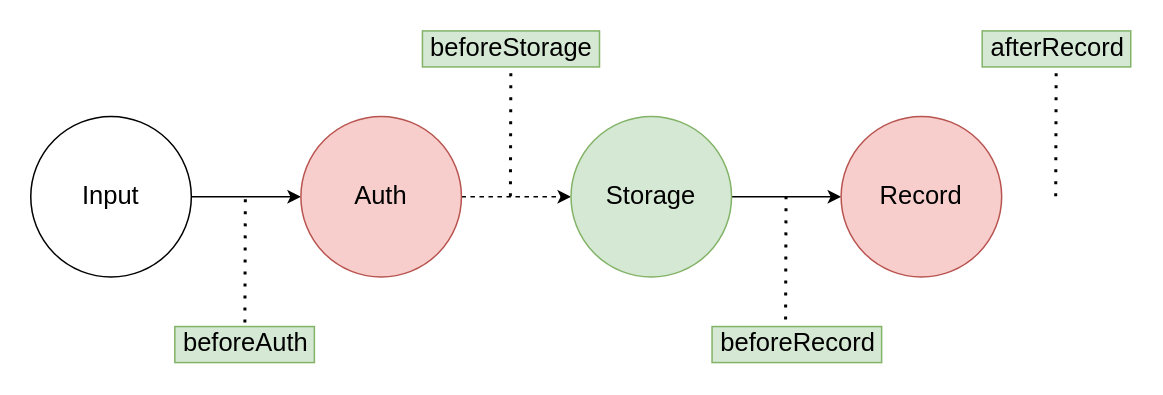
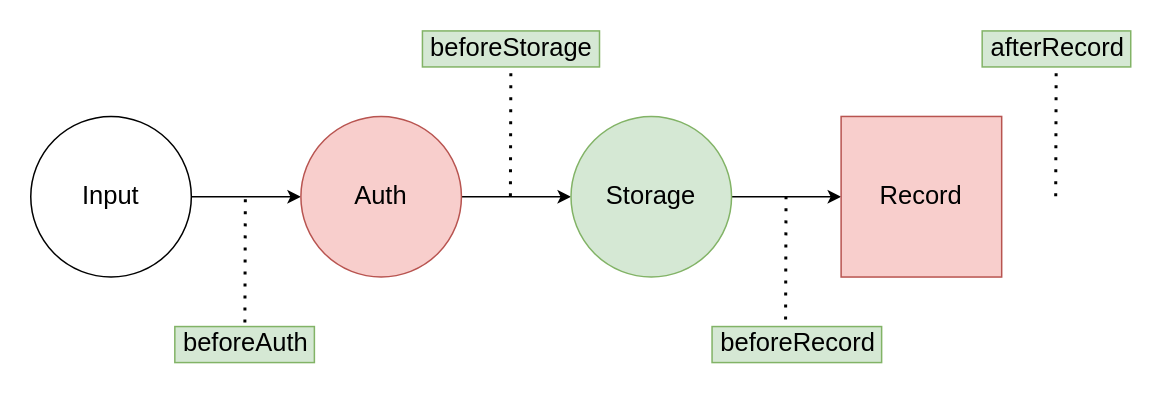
(513, 197) -> (513, 197)
(921, 197) -> (921, 197)
